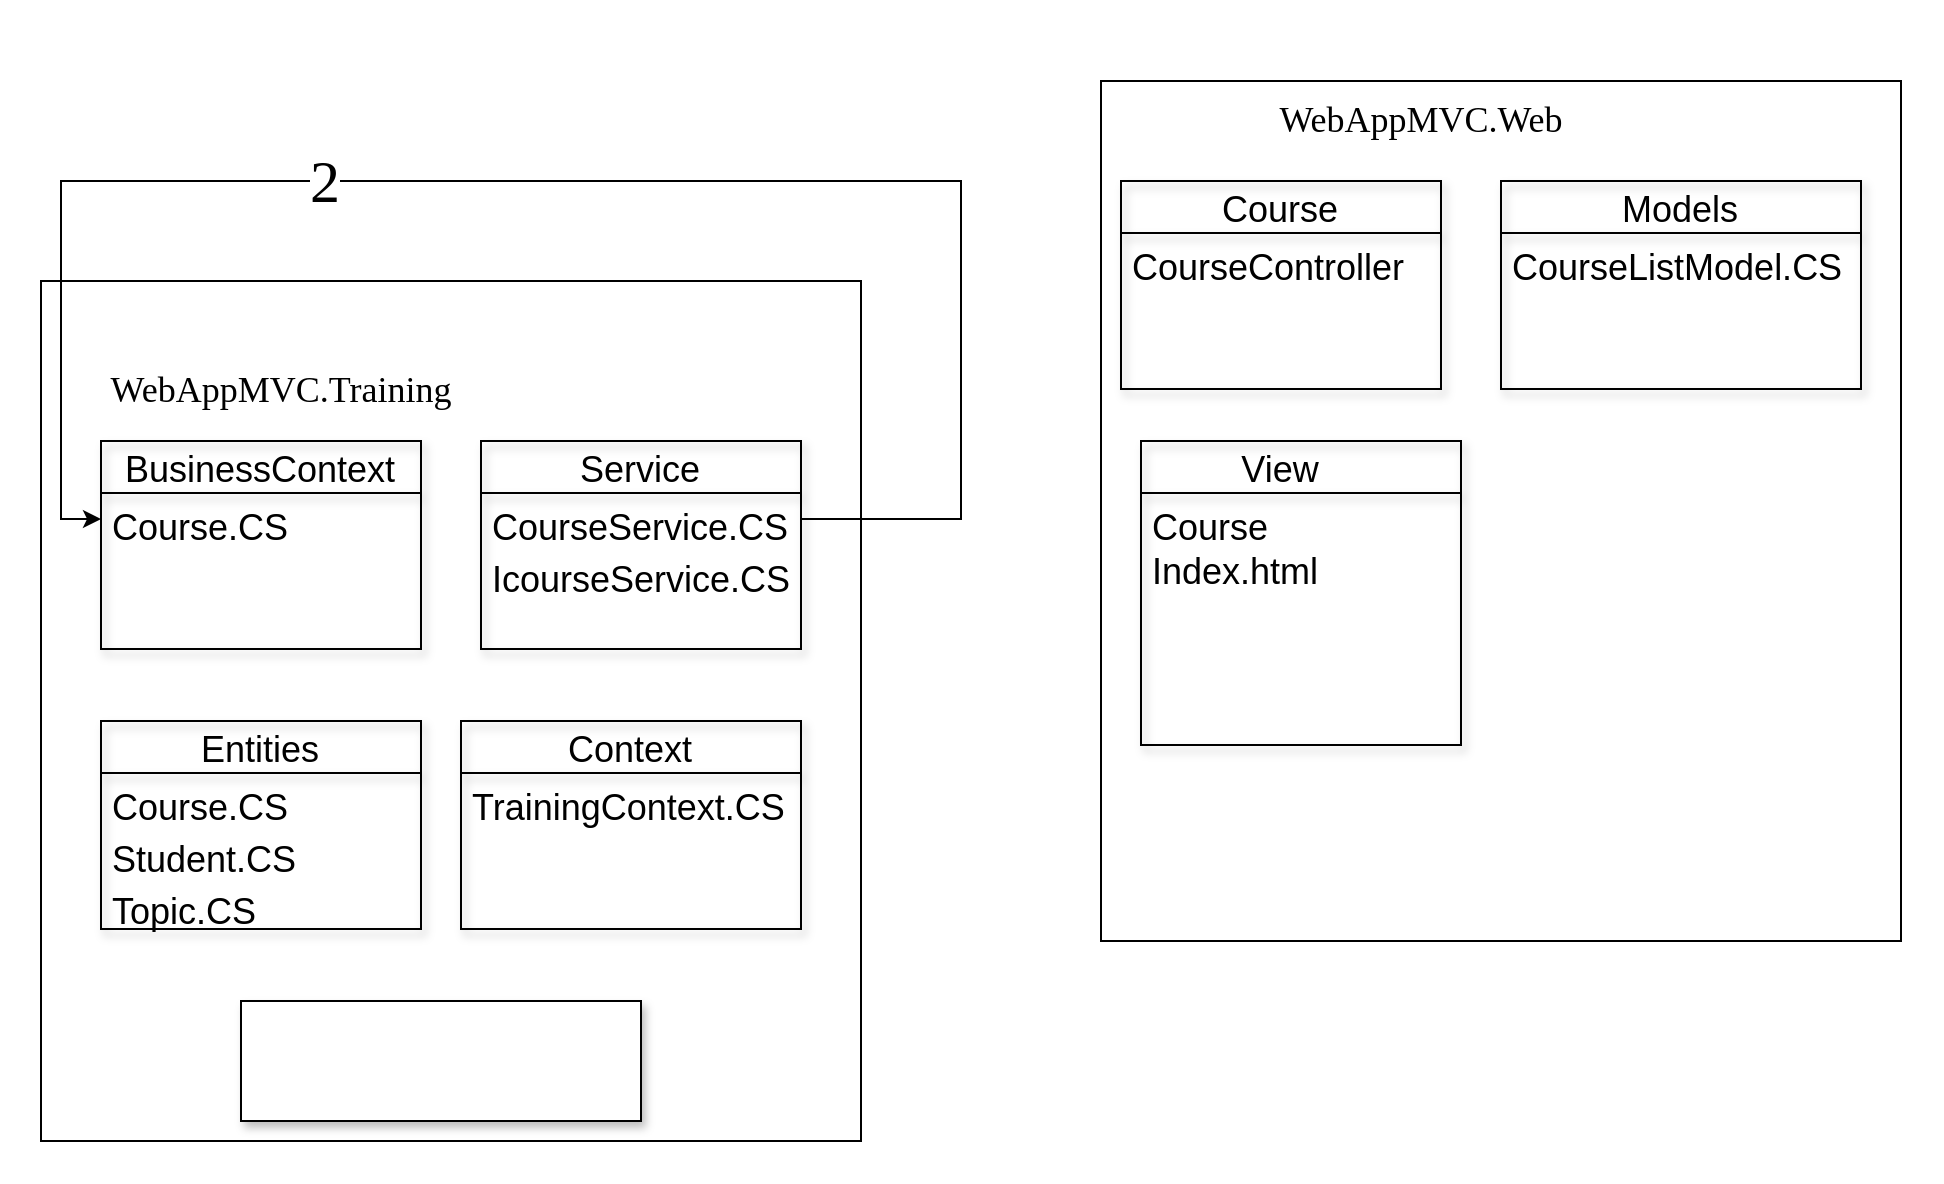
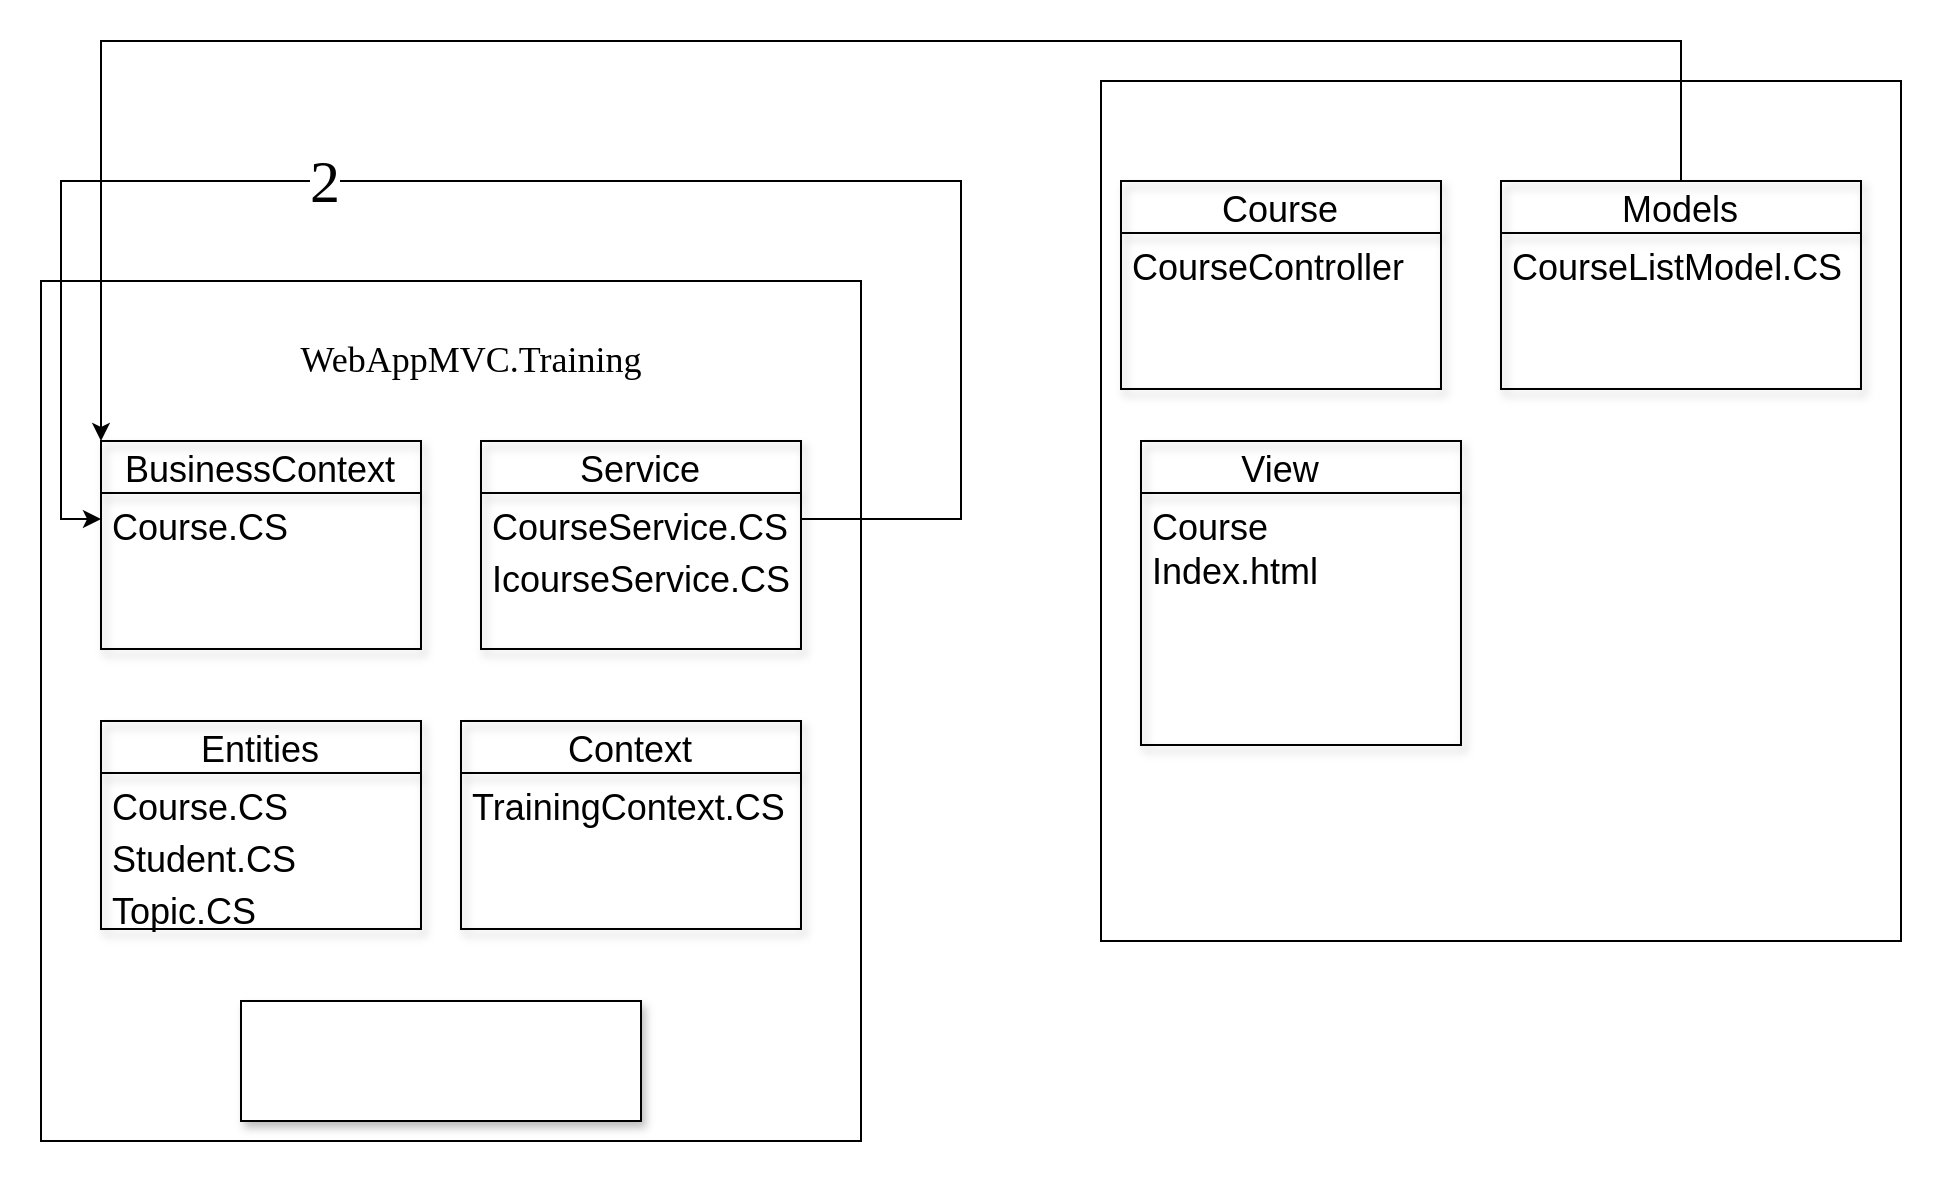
none -> (766, 41)
(1421, 121) -> none
(281, 391) -> (471, 361)
